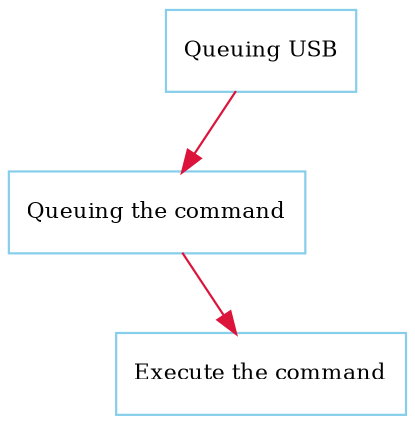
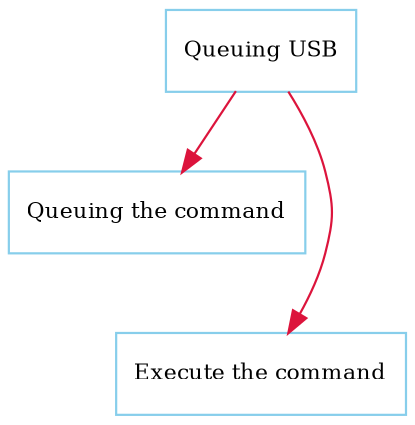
(203, 284) -> (331, 201)
